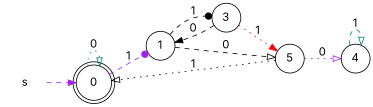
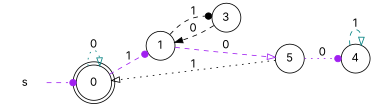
(255, 36) -> none
(221, 52) -> (221, 52)
(319, 59) -> (319, 59)
(57, 83) -> (57, 83)
